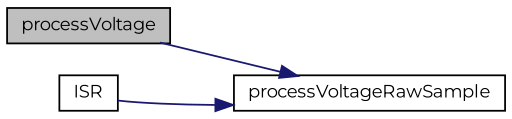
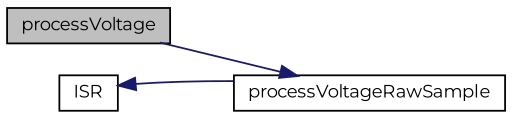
(167, 104) -> (184, 82)
